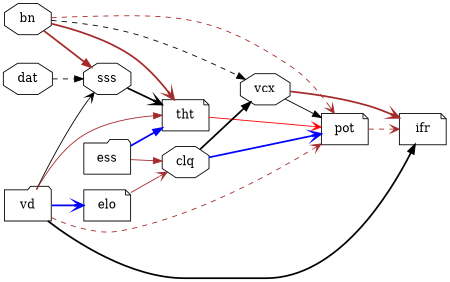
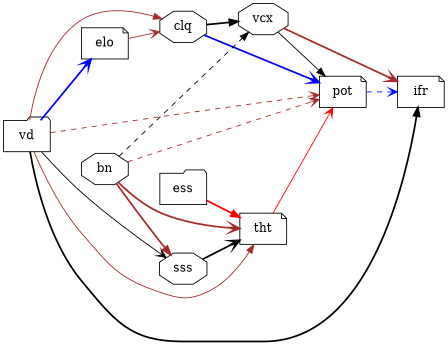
(28, 79) -> none
(380, 129) -> (378, 92)
(143, 139) -> (219, 207)
(142, 160) -> (66, 34)
